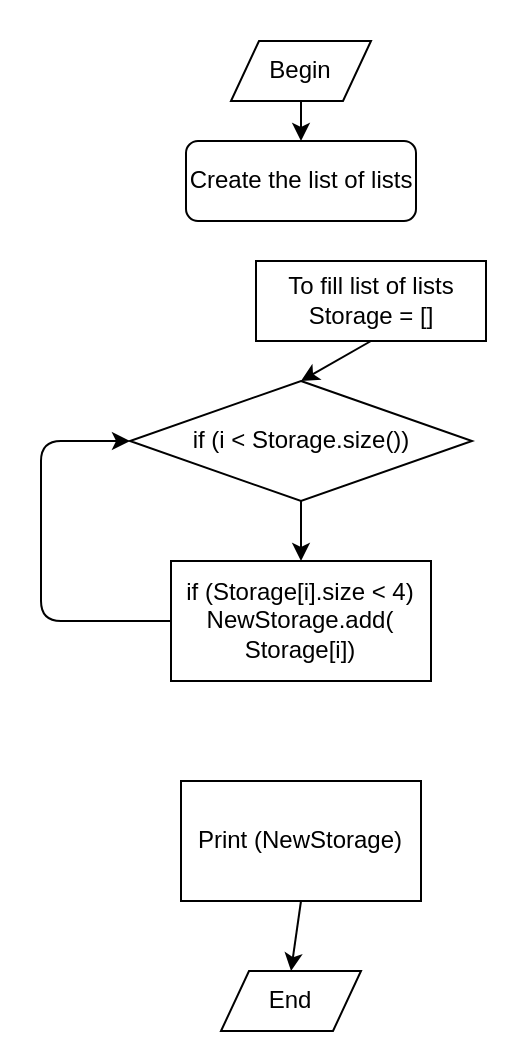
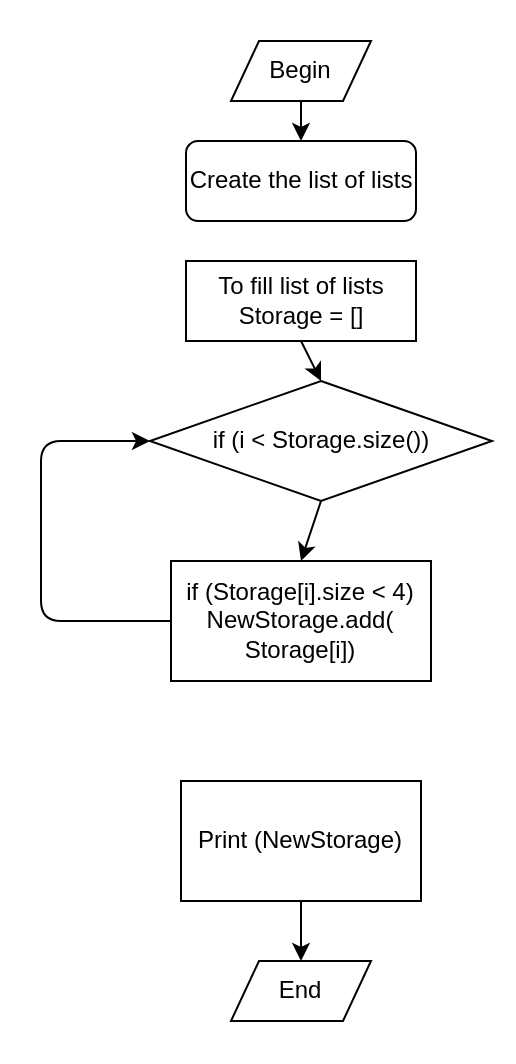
(371, 301) -> (301, 301)
(301, 441) -> (321, 441)
(291, 1001) -> (301, 991)
